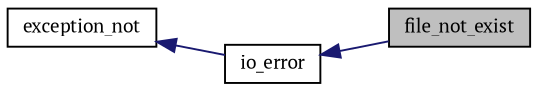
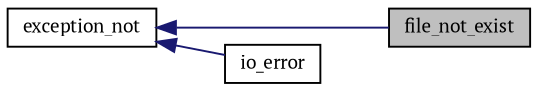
(364, 46) -> (283, 28)
